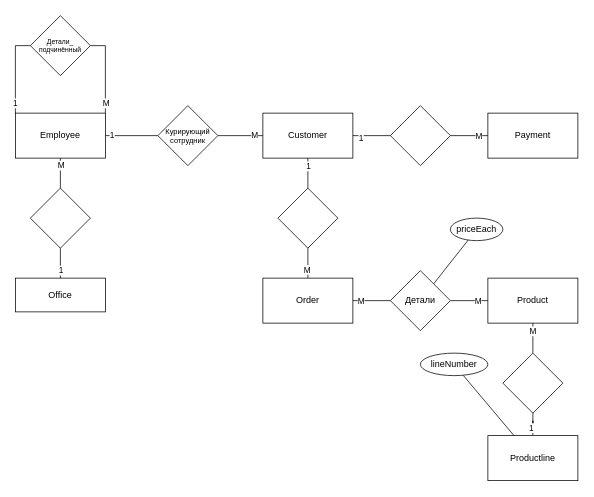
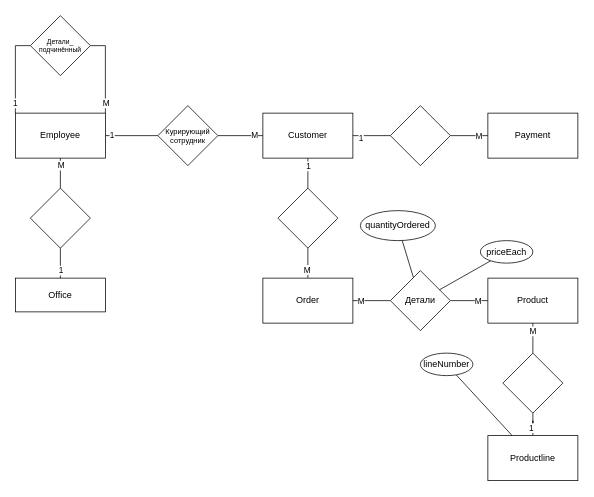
none -> (398, 225)
(477, 229) -> (507, 252)
none -> (408, 259)
(454, 364) -> (447, 364)
